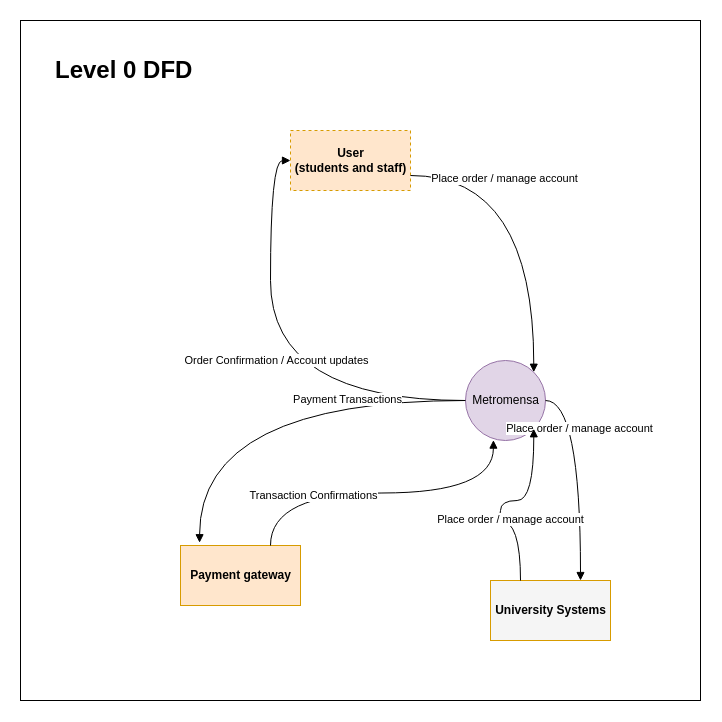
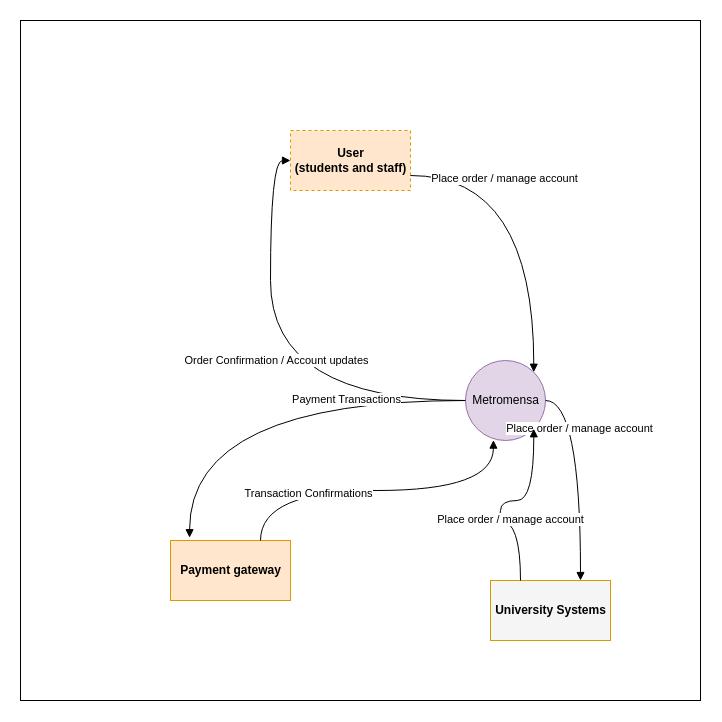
(146, 86) -> none
(241, 576) -> (231, 571)
